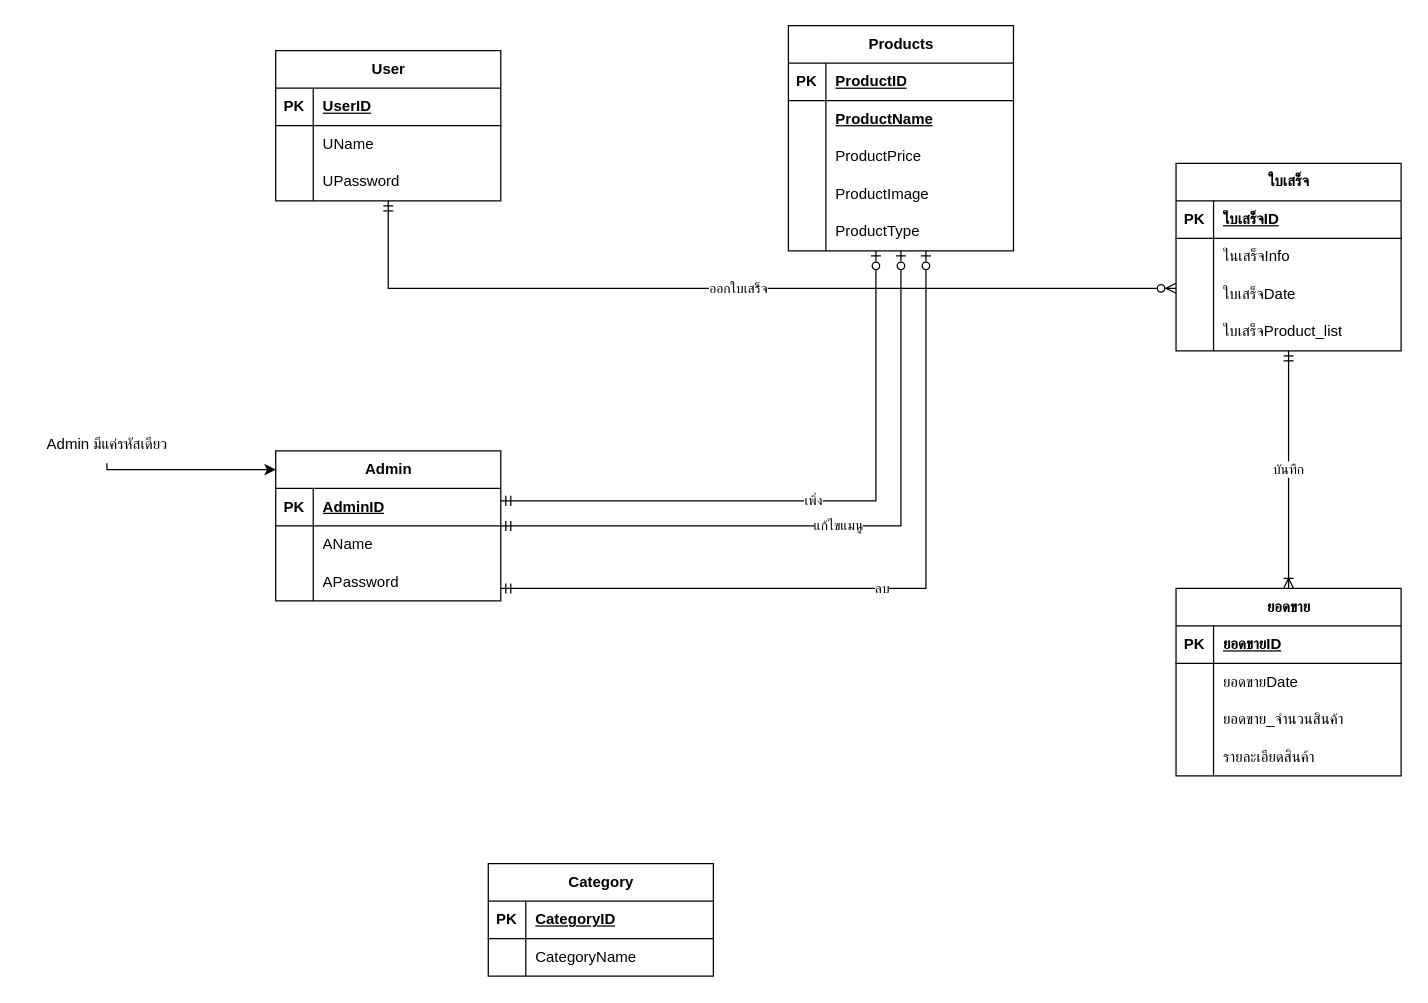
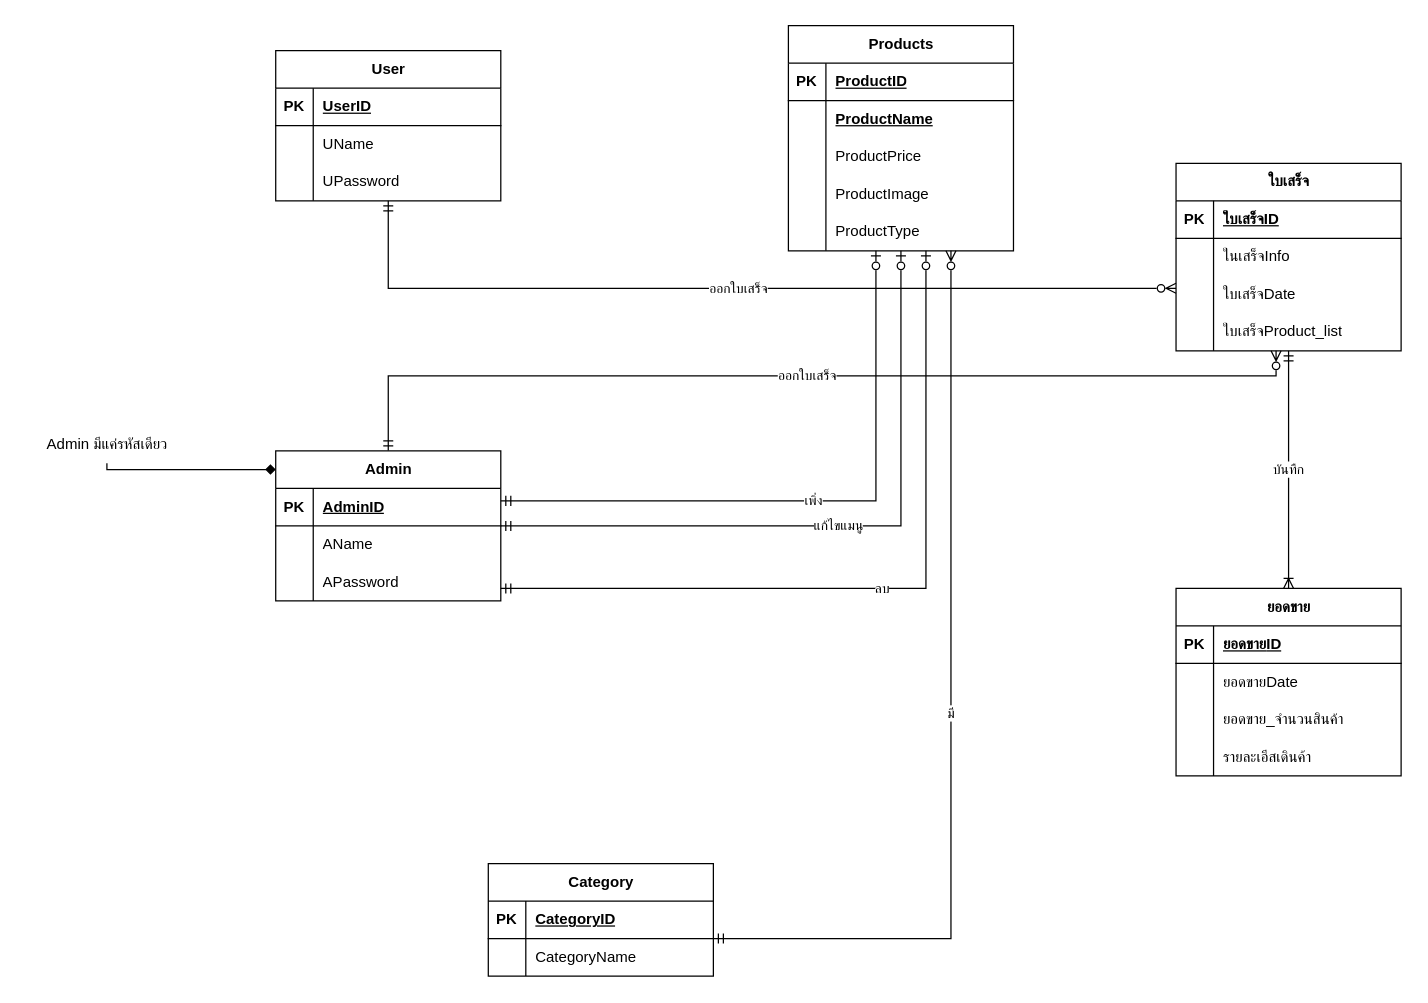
none -> (796, 376)
(266, 469) -> (265, 469)
none -> (951, 721)
(1290, 757) -> (1290, 757)
